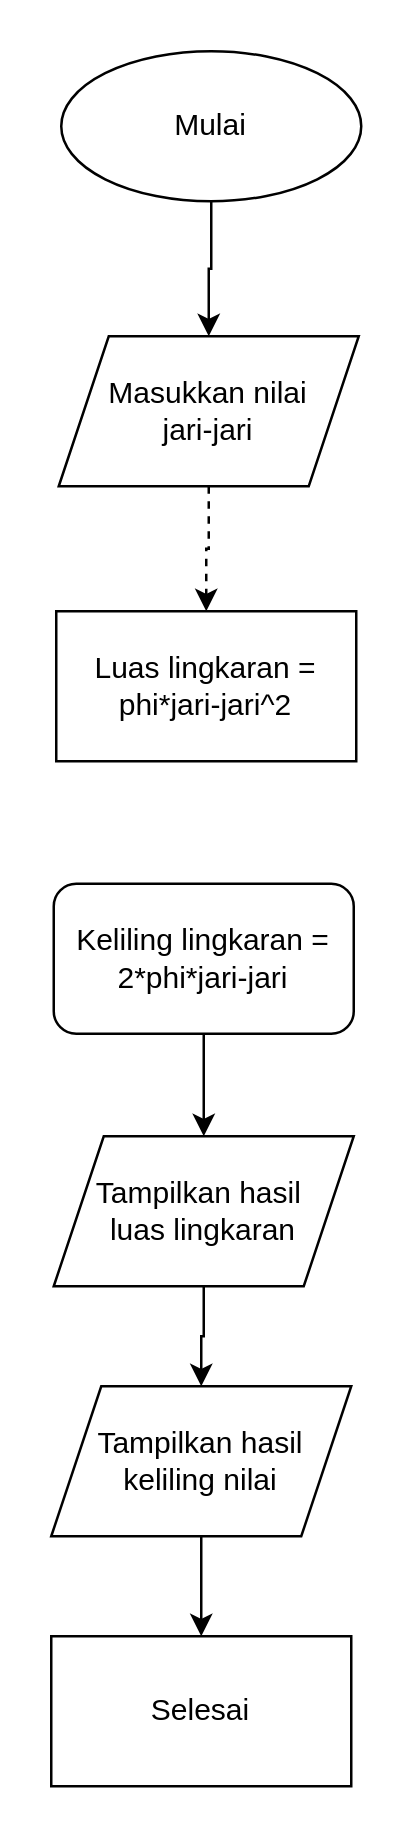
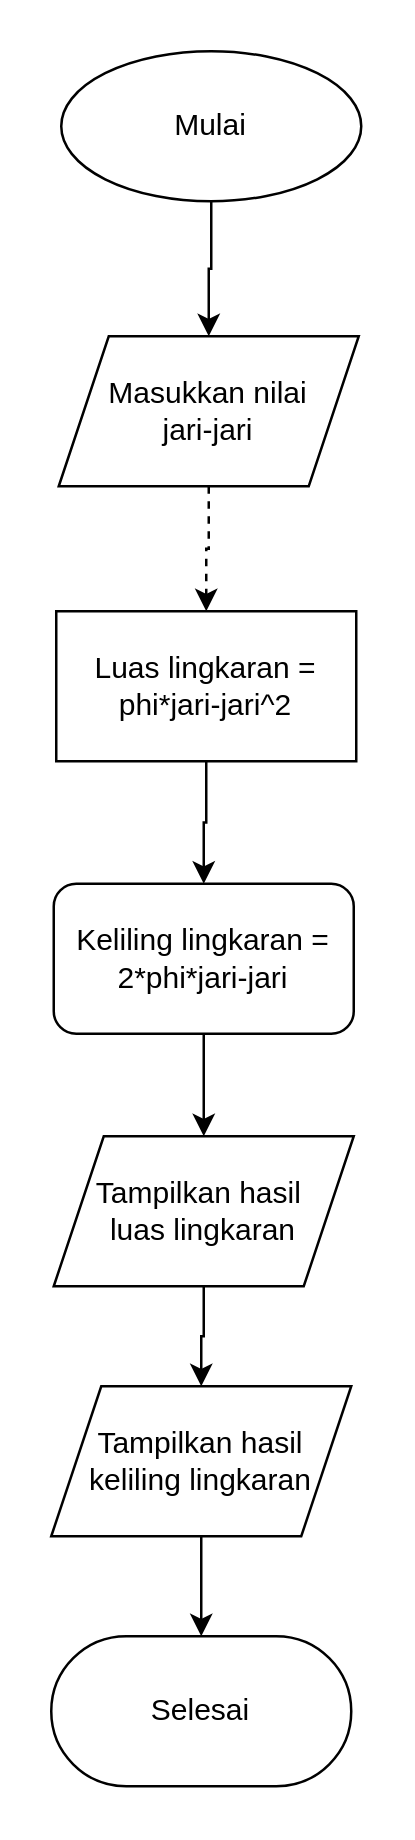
none -> (206, 815)
(201, 1461) -> (201, 1461)
(201, 1711) -> (201, 1711)
